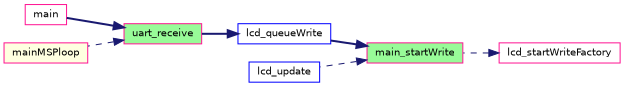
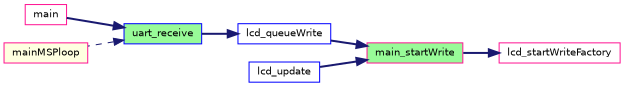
(163, 34) -> (163, 34)
(476, 53) -> (476, 53)
(338, 64) -> (338, 64)
